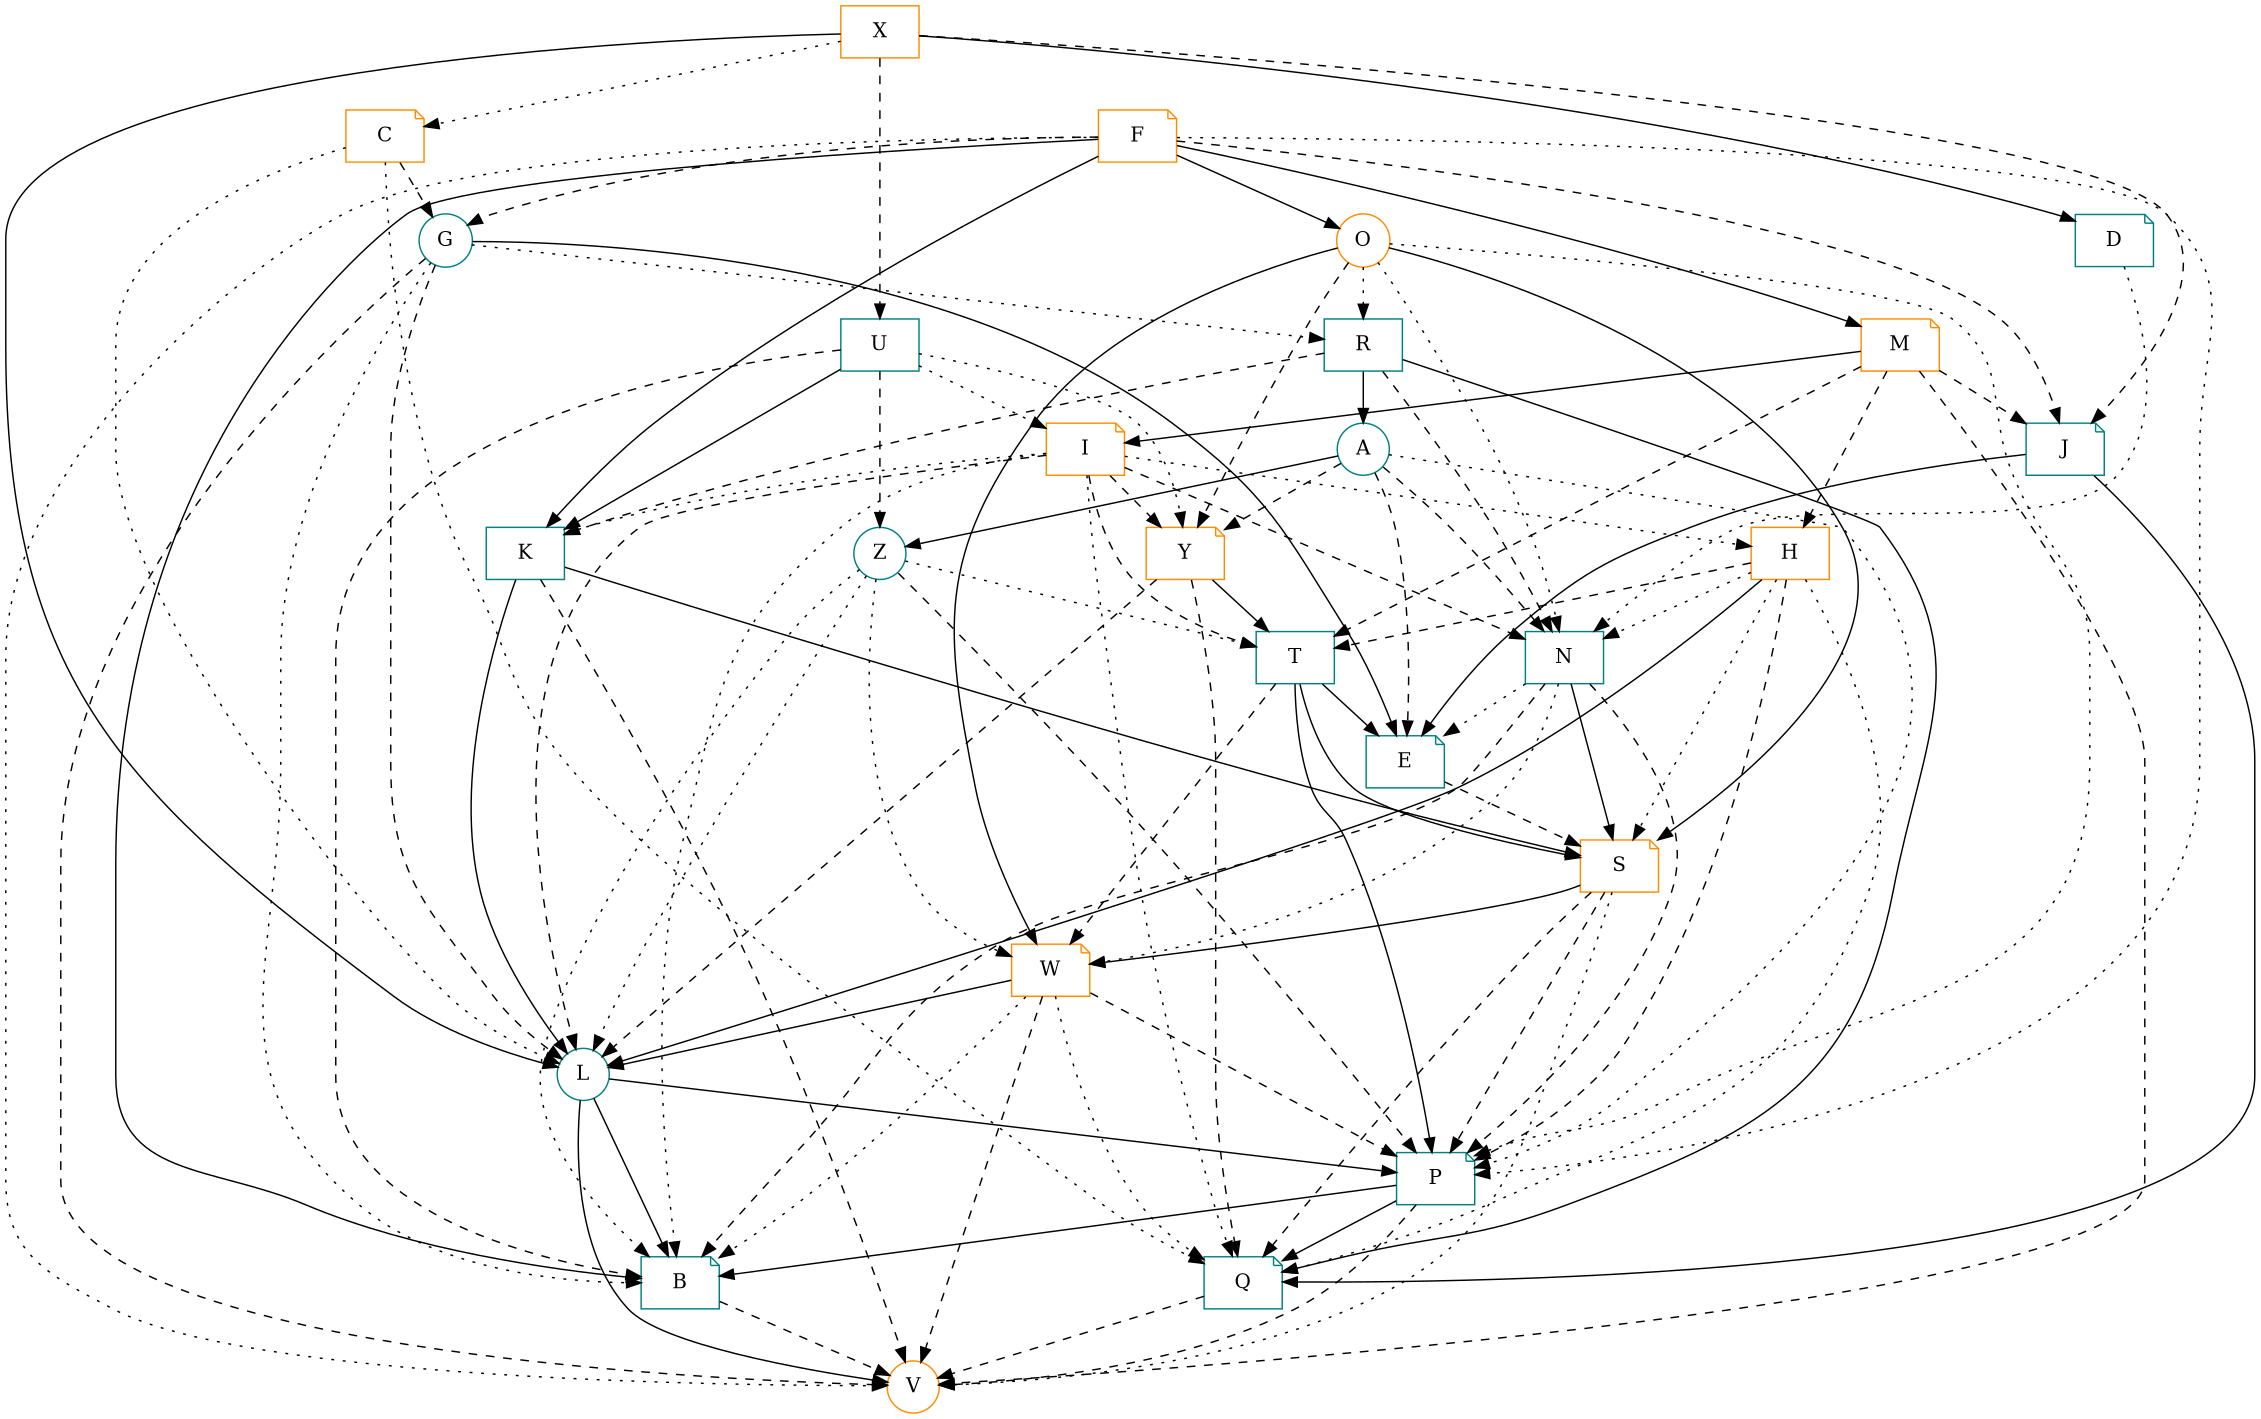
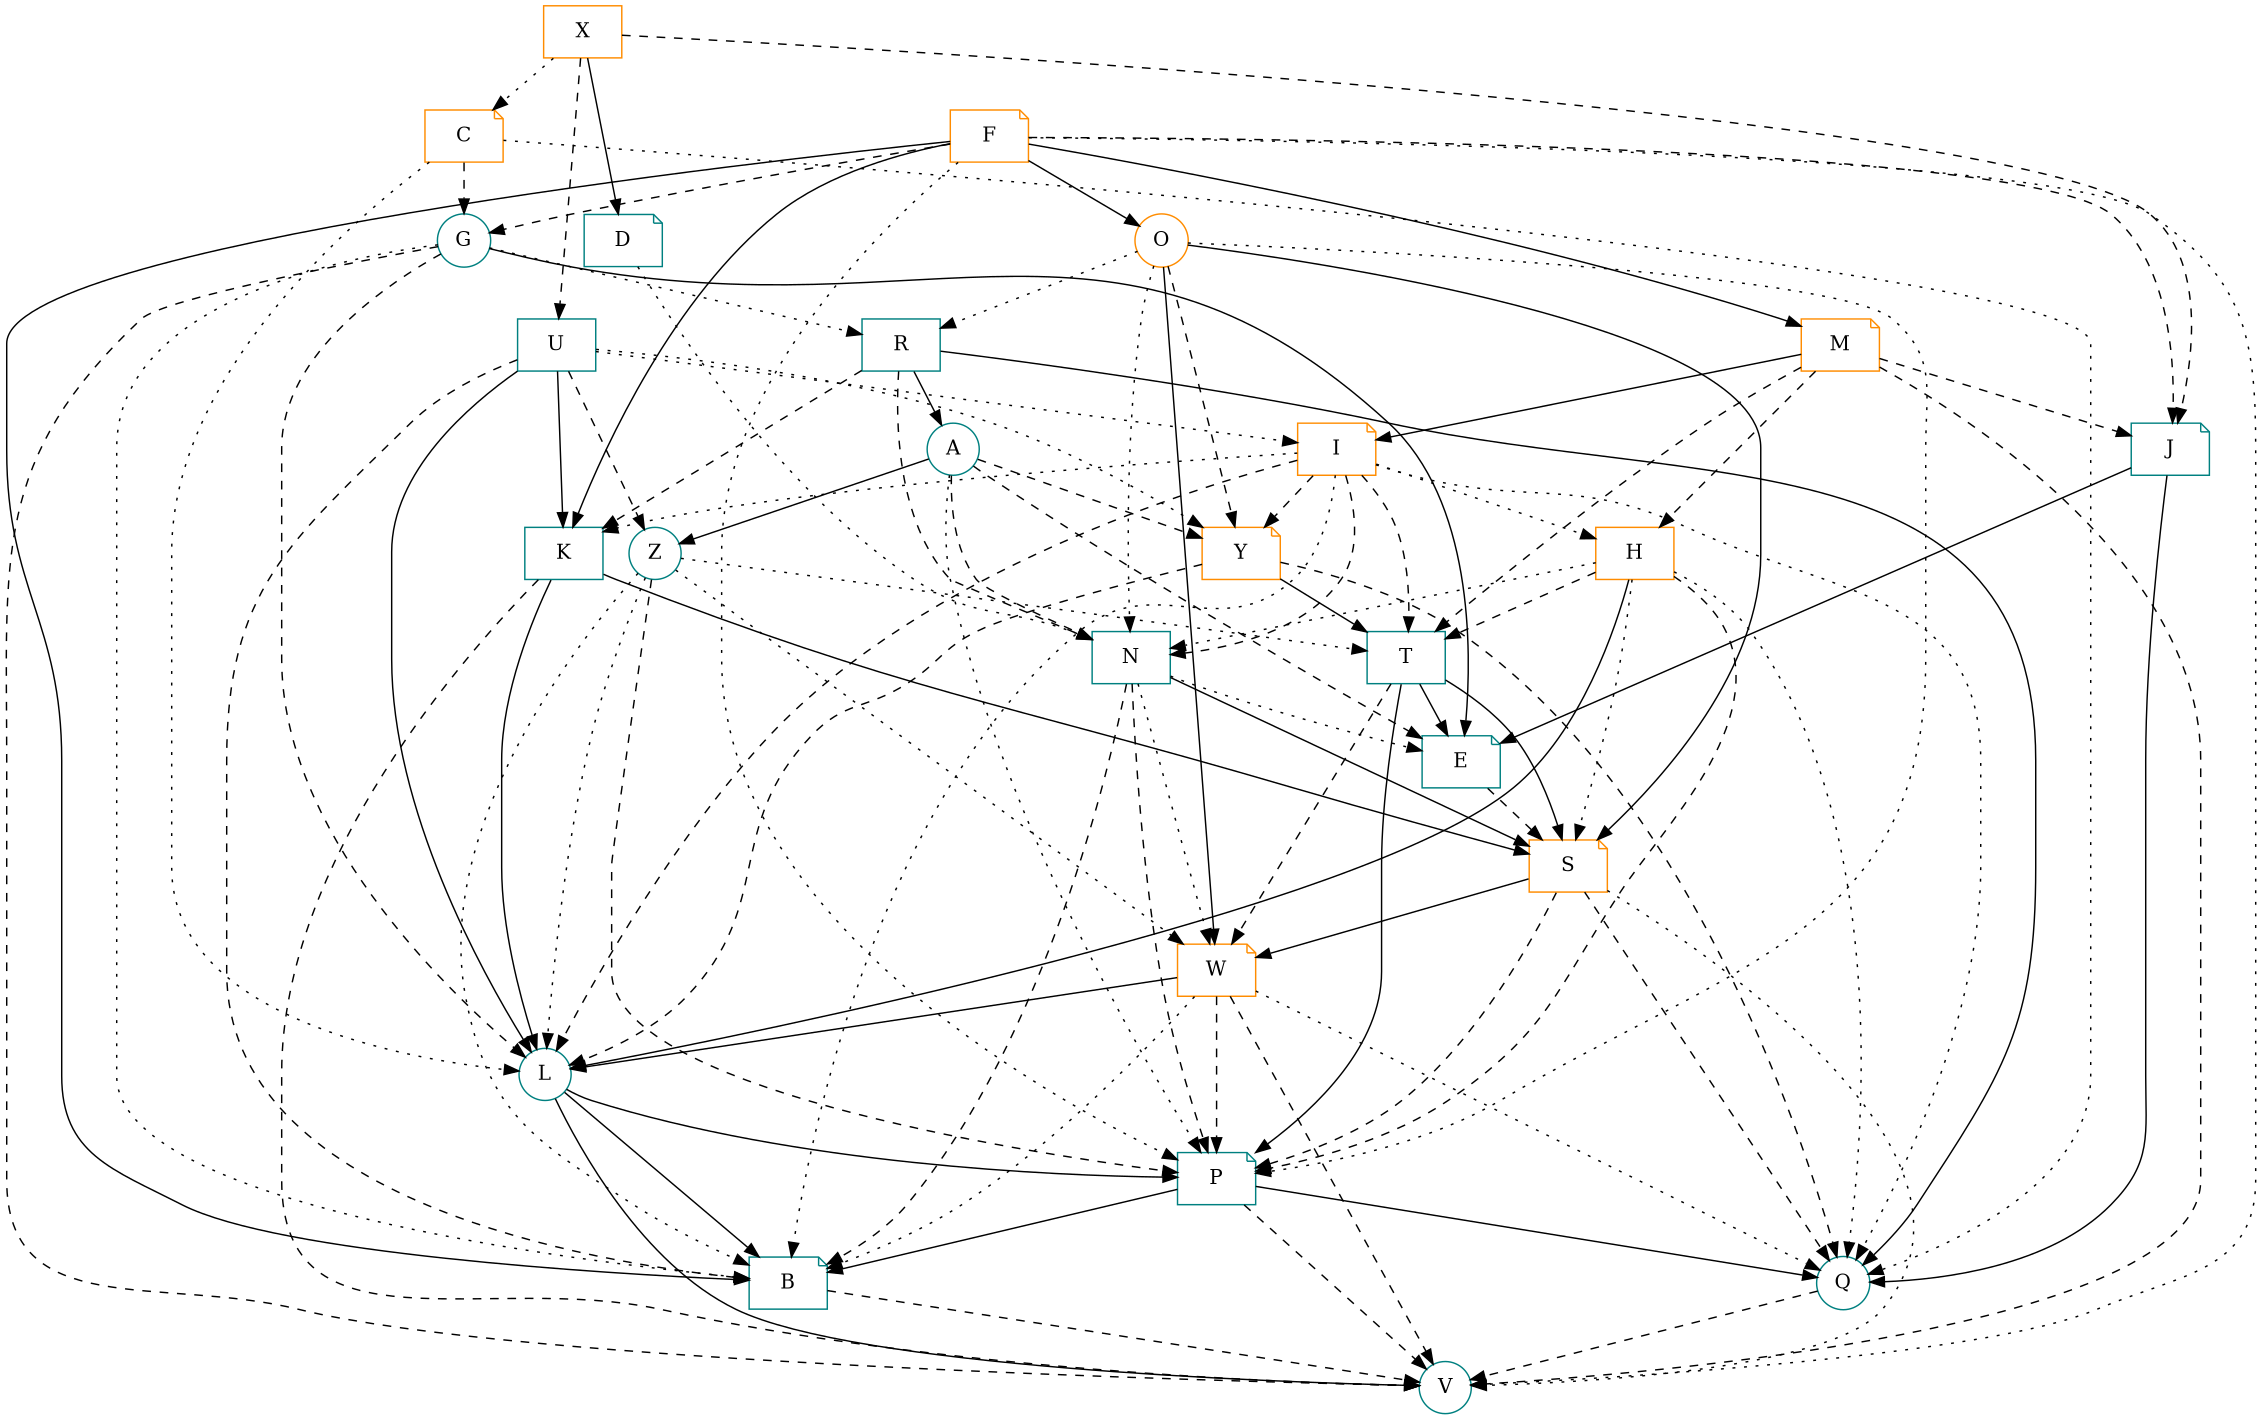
(6, 327) -> (394, 695)
(1243, 1283) -> (1843, 1283)
(913, 1387) -> (1445, 1388)
